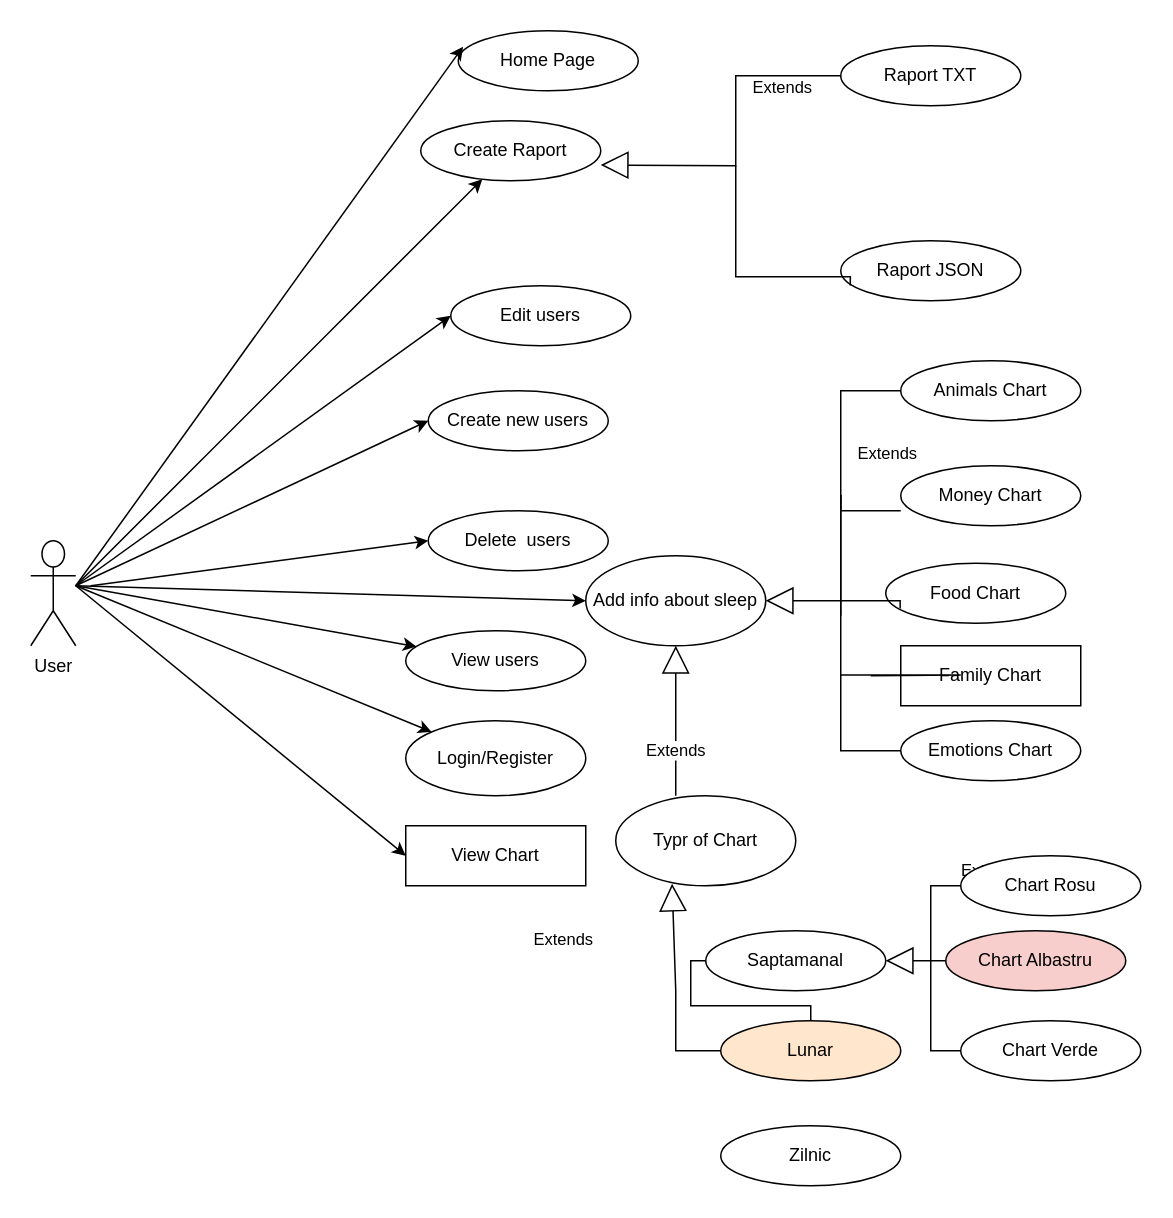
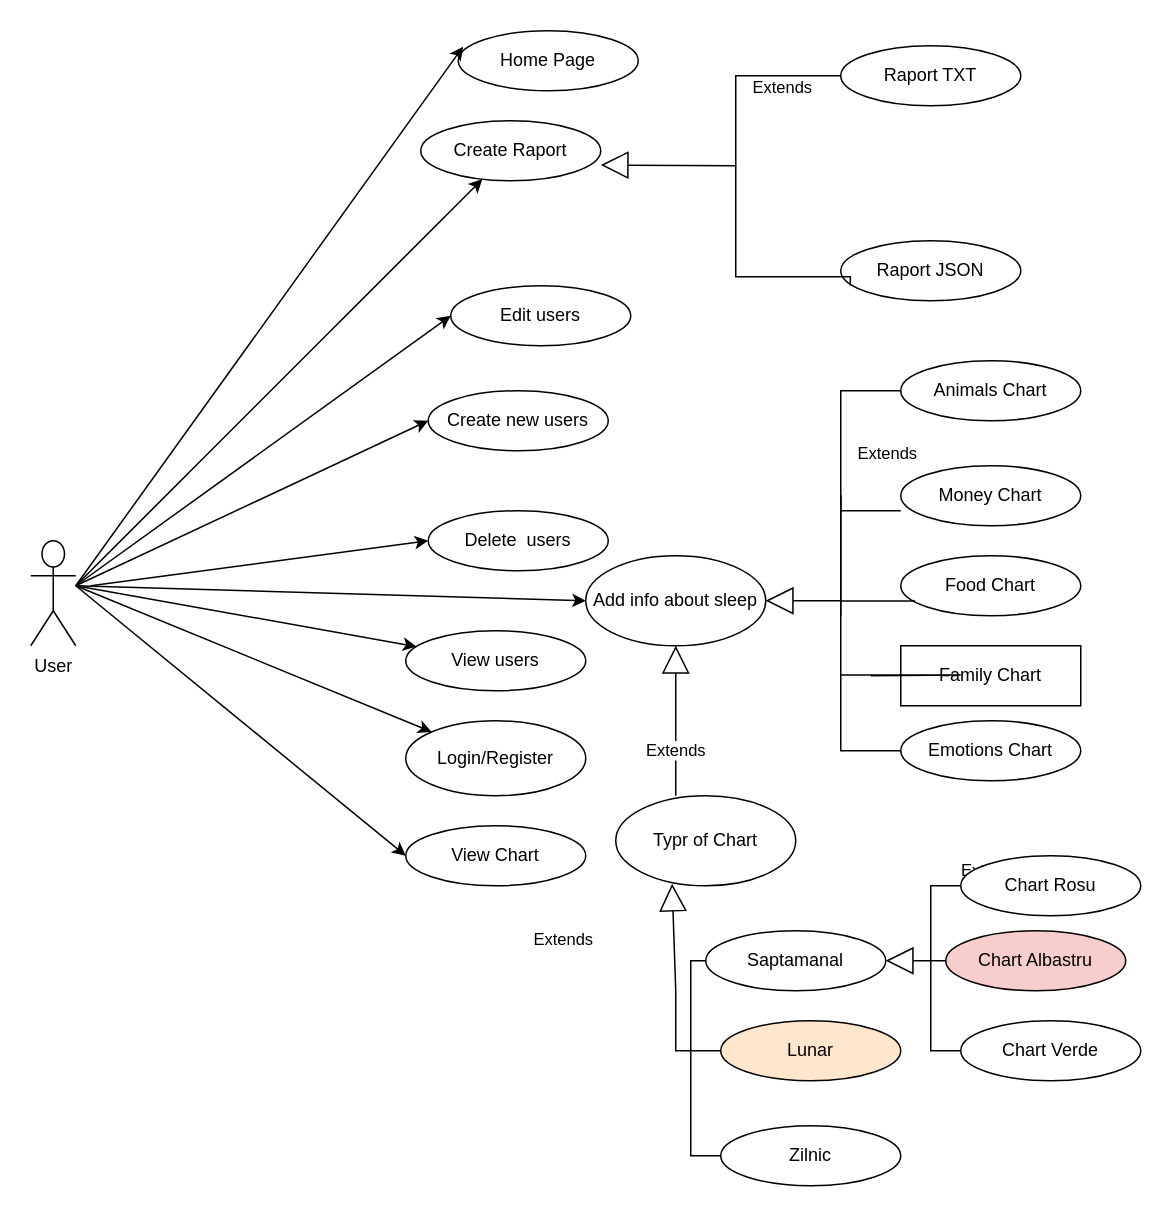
(976, 593) -> (991, 586)
(496, 856) -> (496, 856)
(757, 1006) -> (691, 1094)
